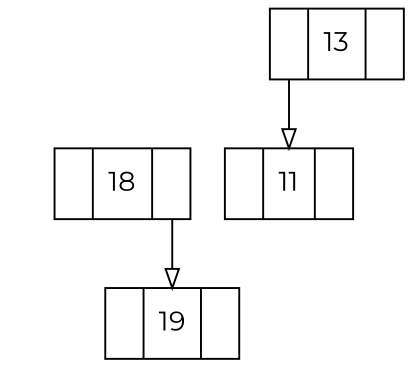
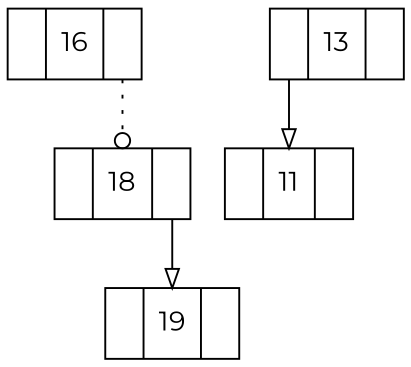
none -> (75, 44)
